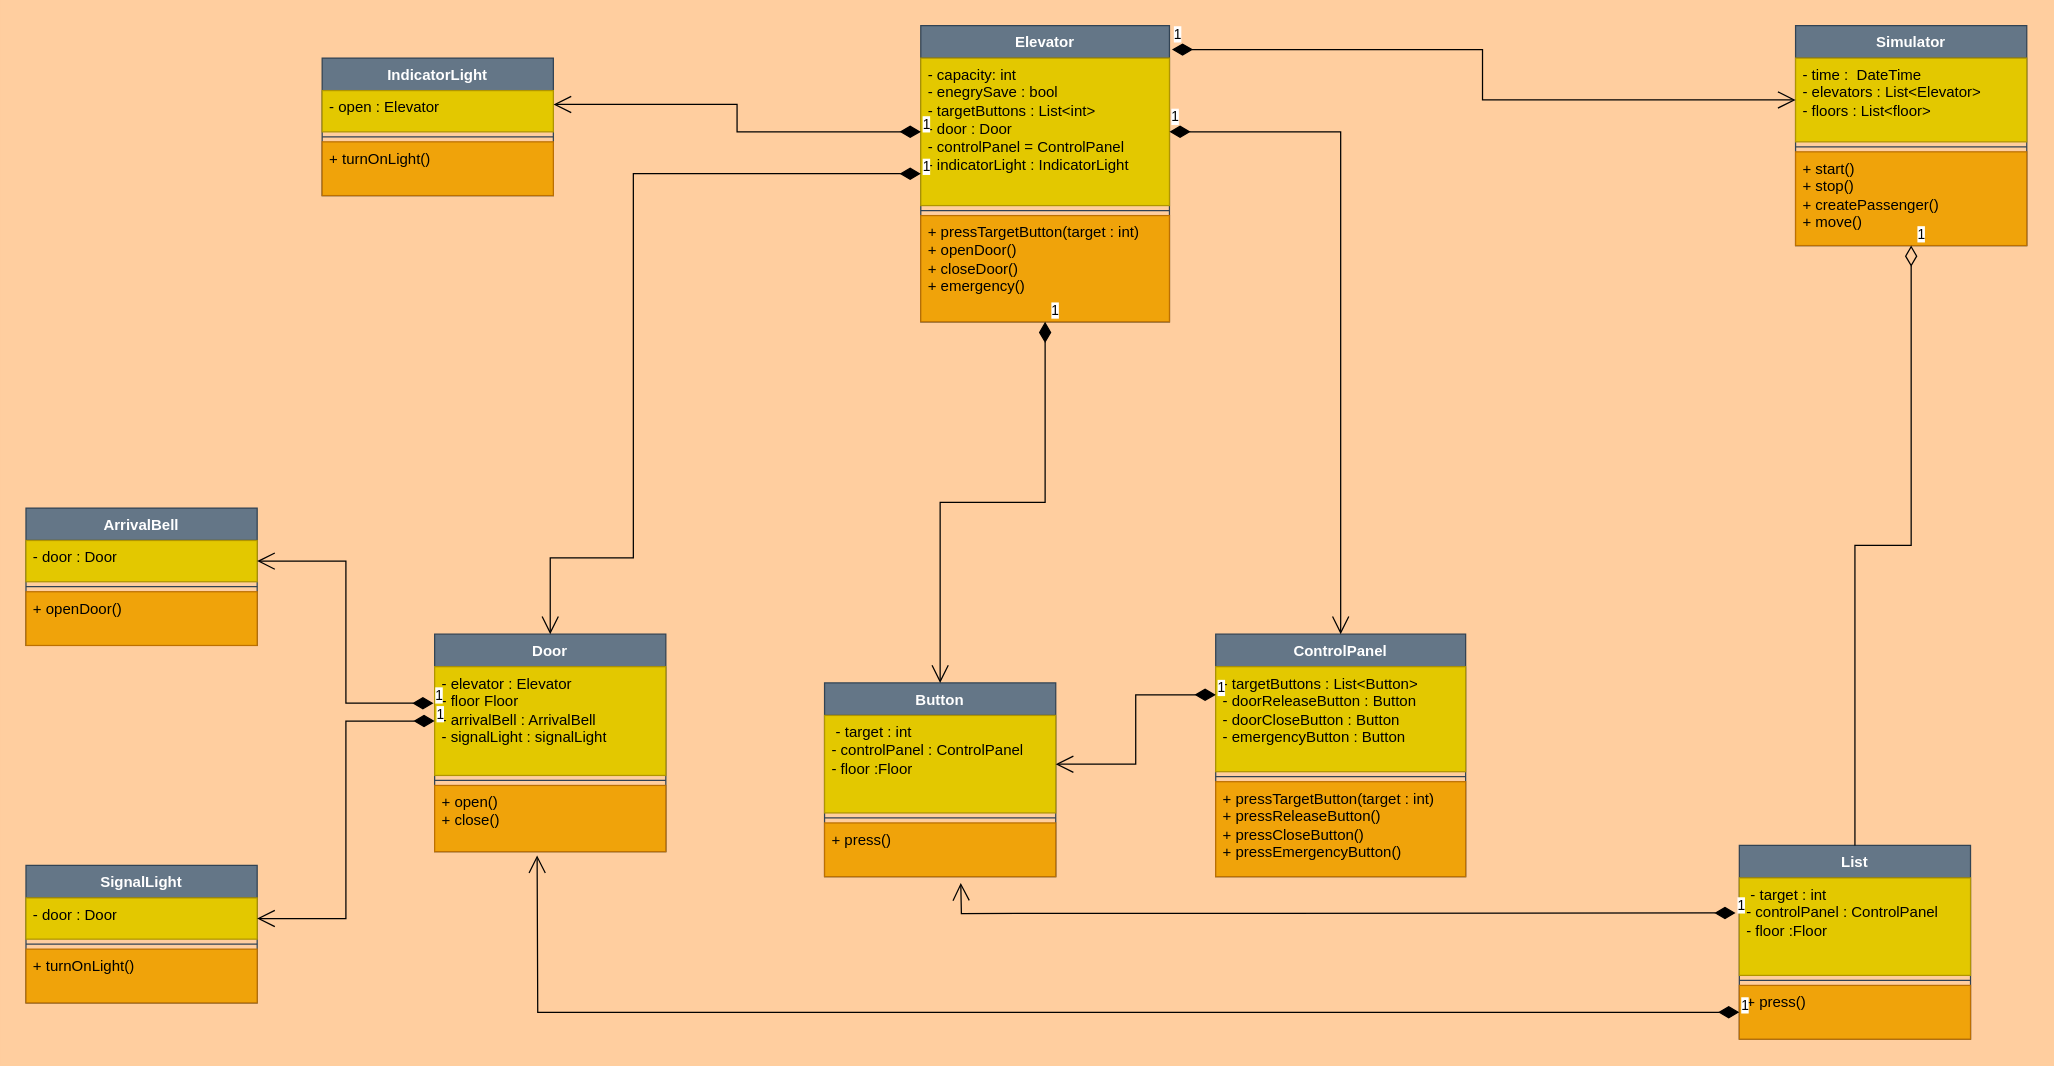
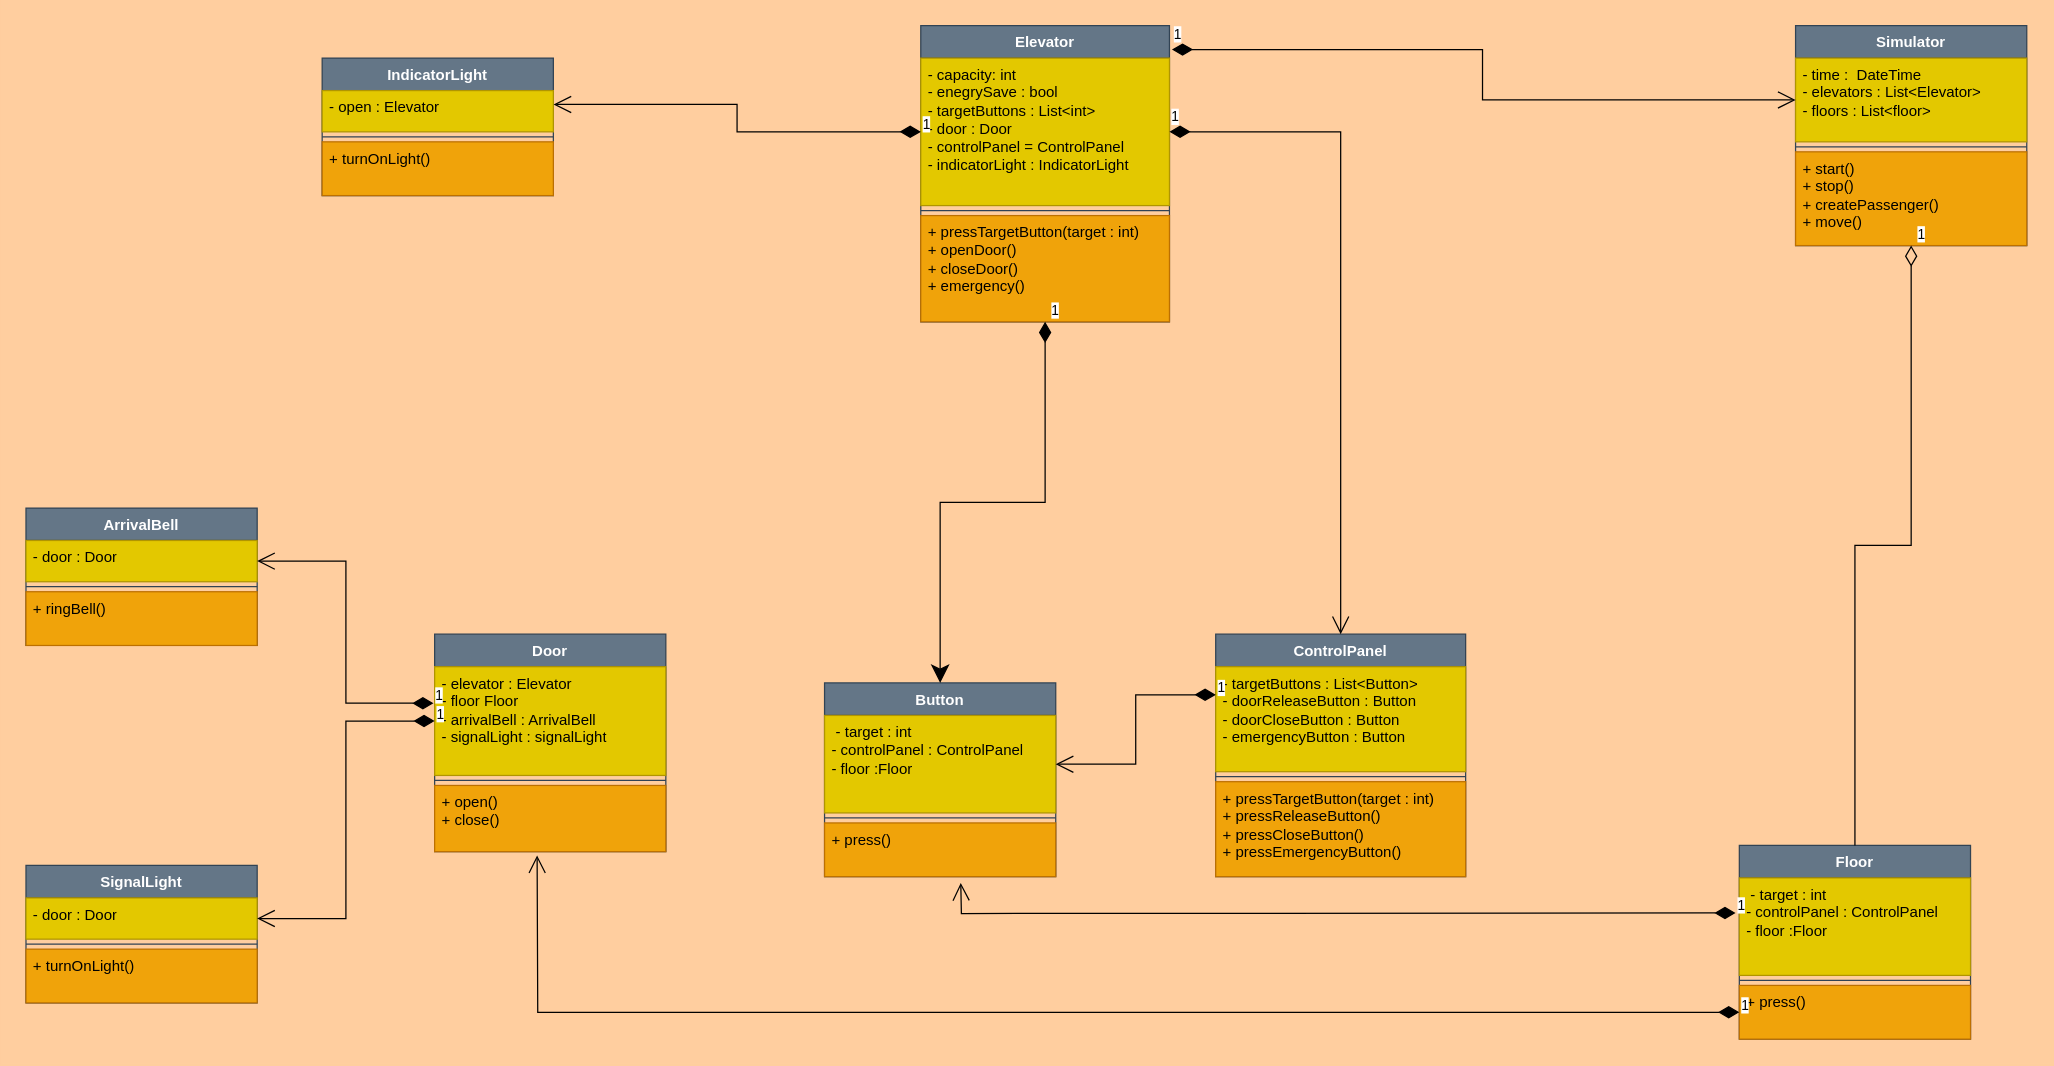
(633, 310) -> none
(82, 610) -> (76, 610)
(940, 672) -> (940, 667)
(1855, 863) -> (1855, 863)
